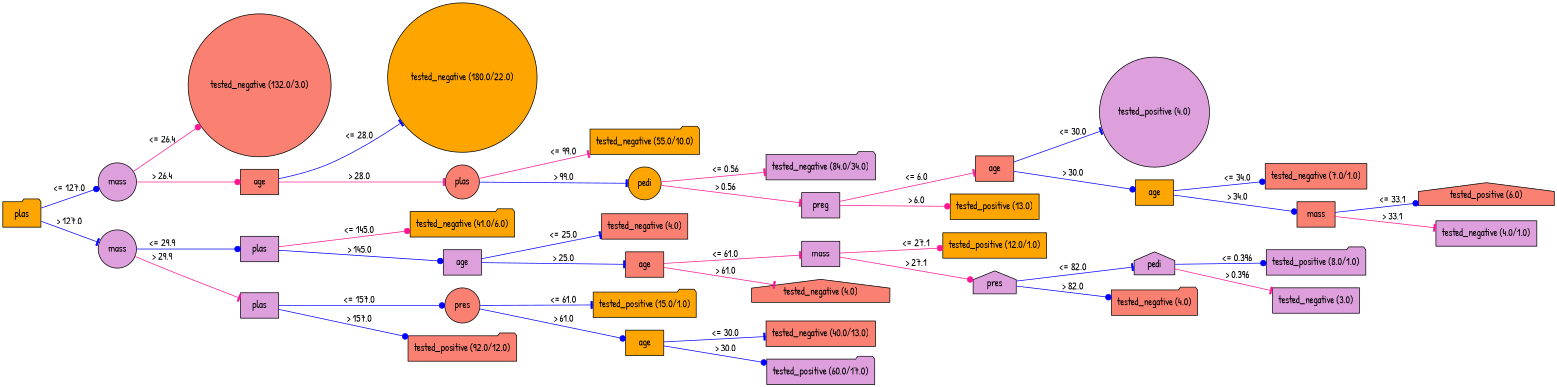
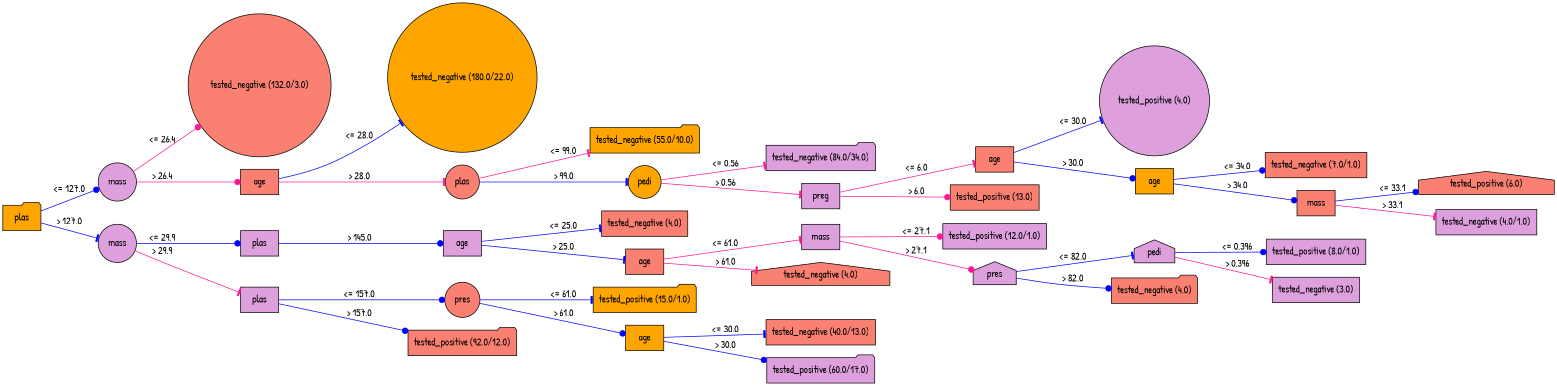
(995, 207) -> (995, 198)
(462, 224) -> none
(995, 245) -> (995, 236)
(1316, 262) -> (1316, 252)
